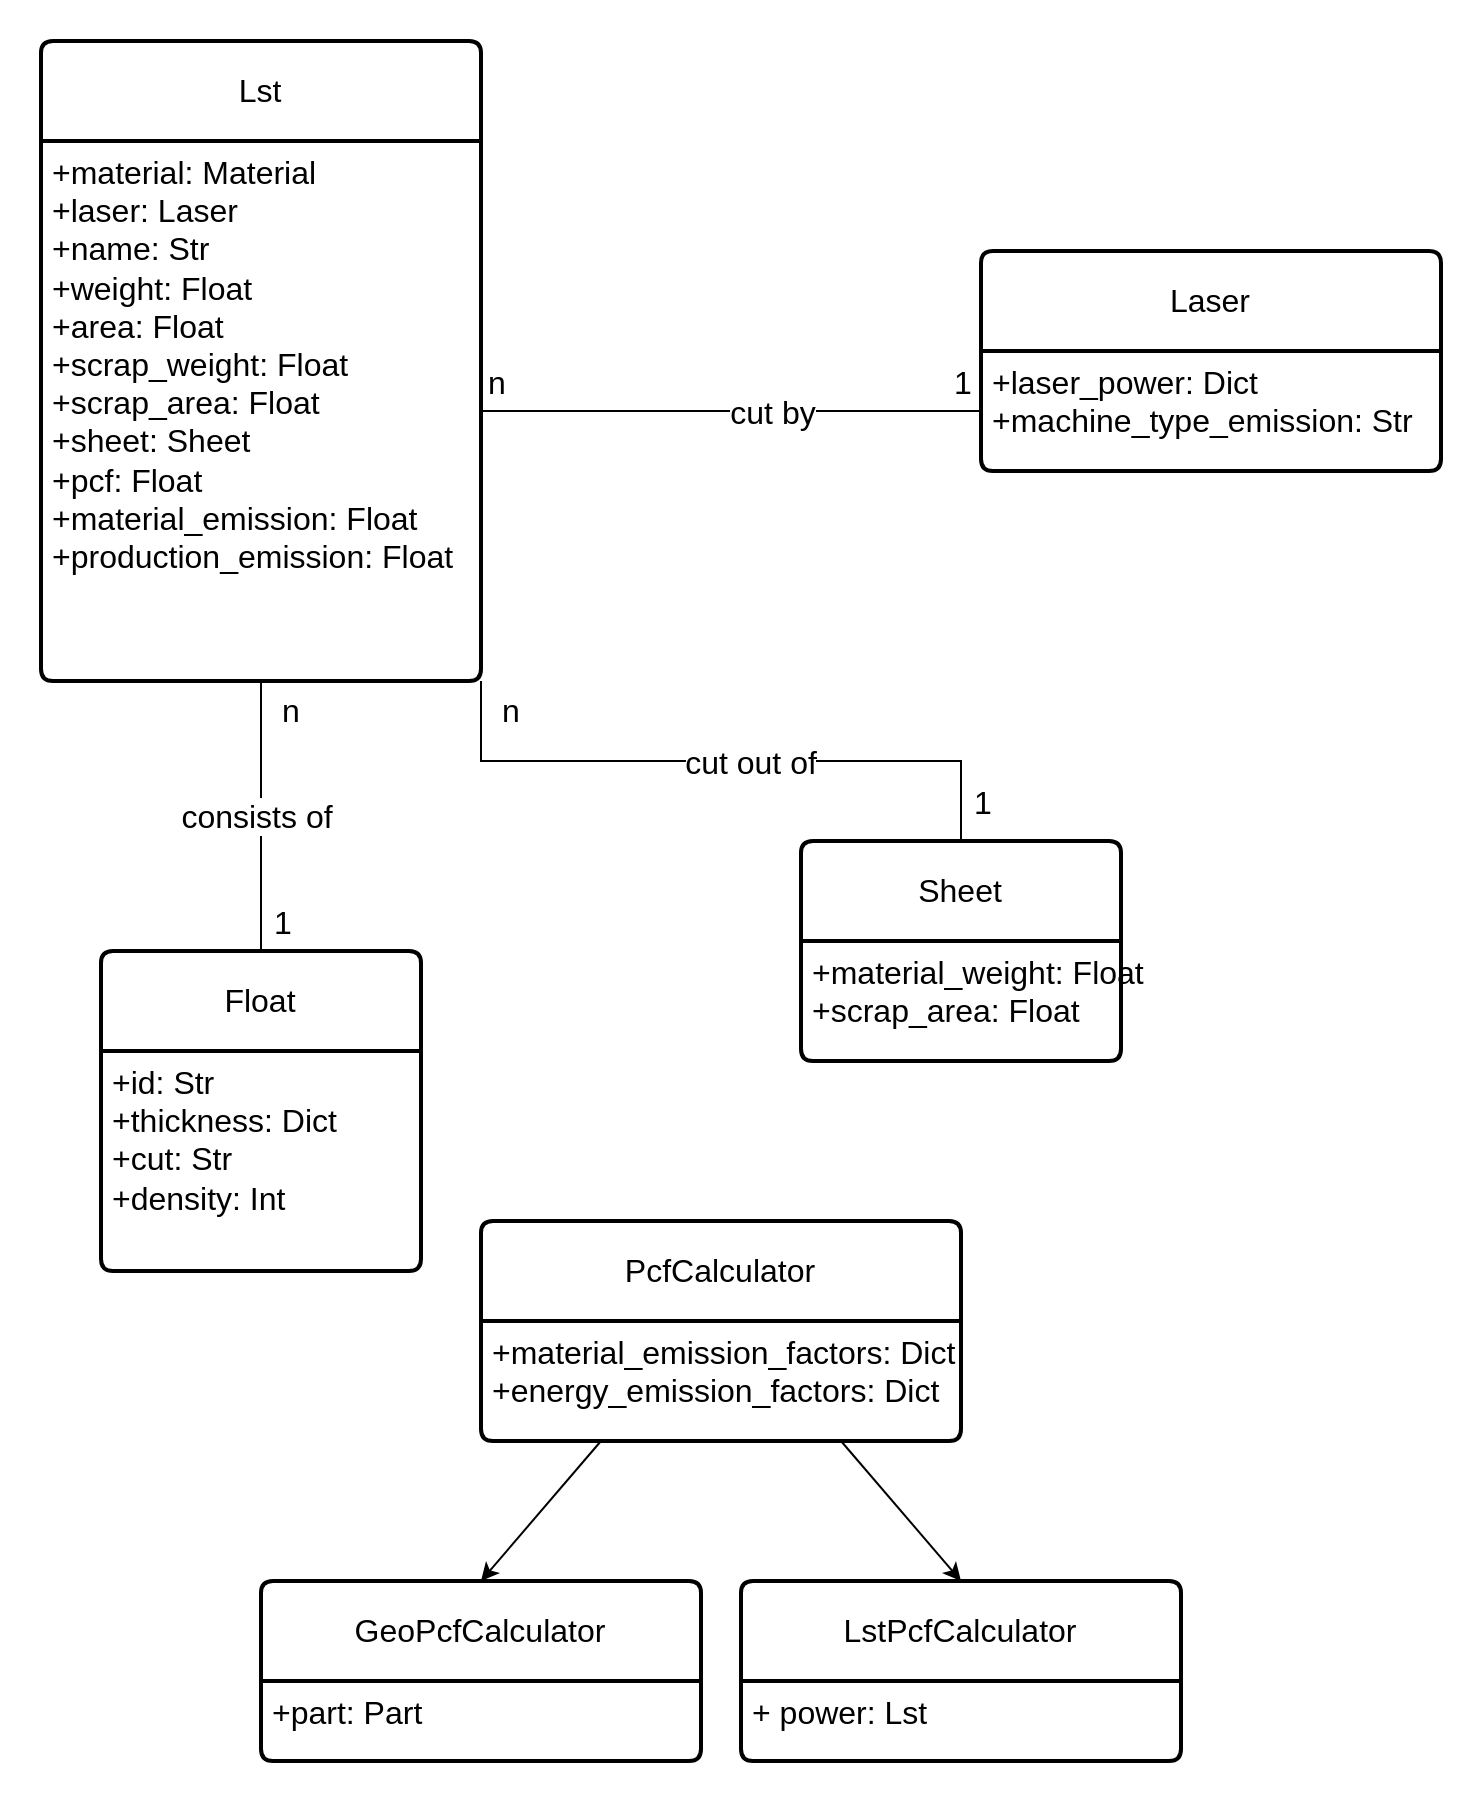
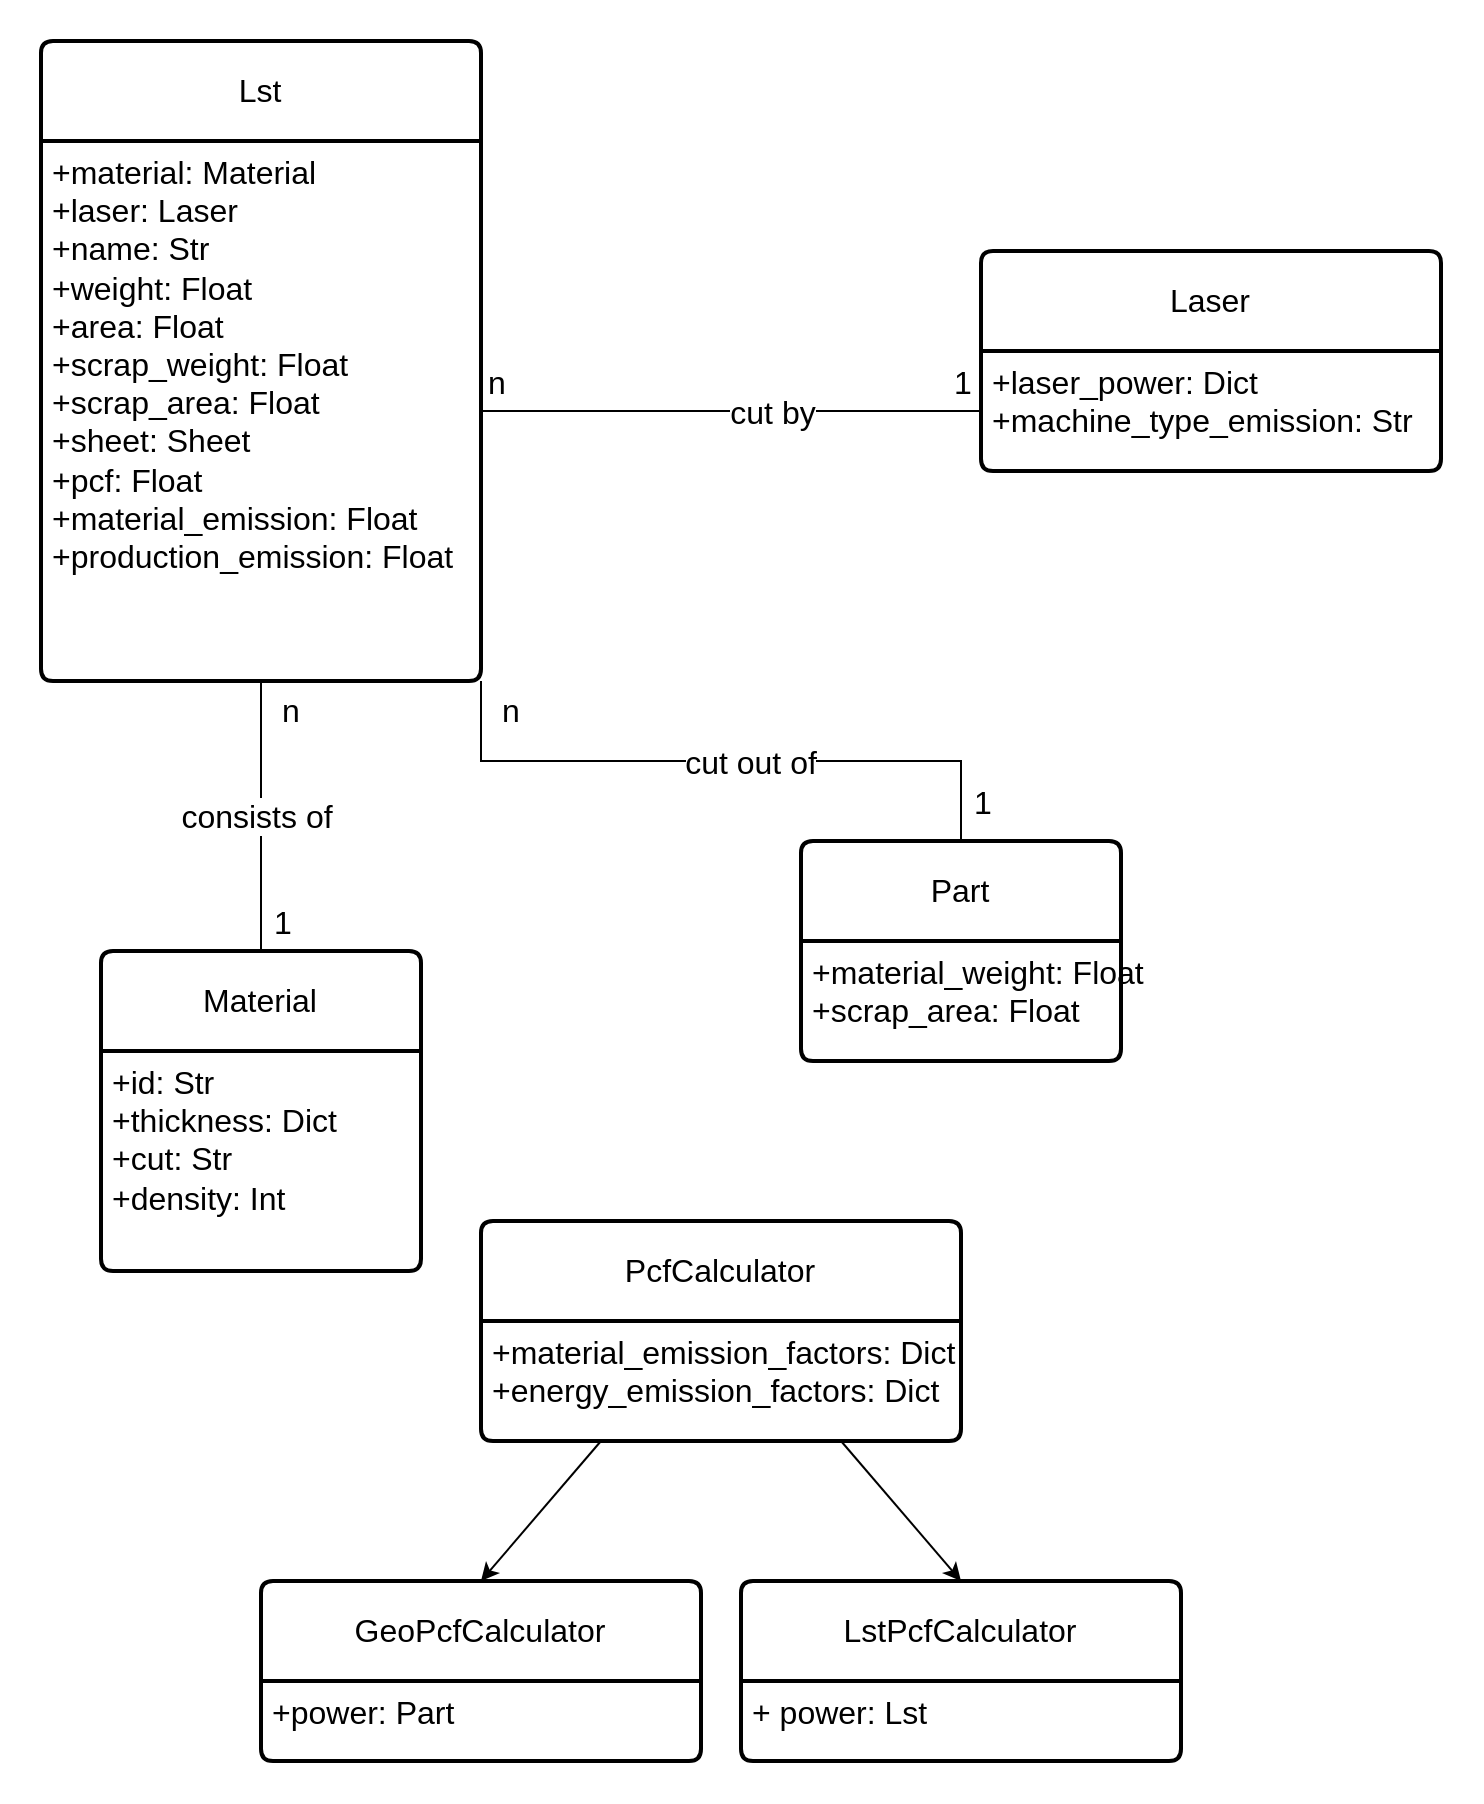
(961, 891) -> (961, 891)
(261, 1001) -> (261, 1001)
(363, 1714) -> (372, 1714)
